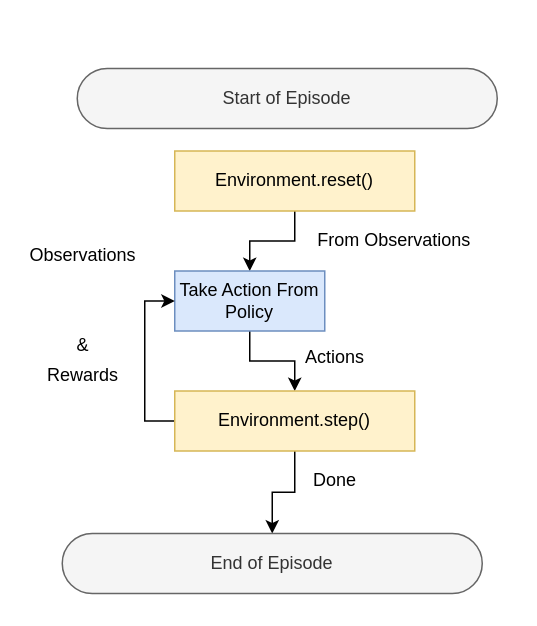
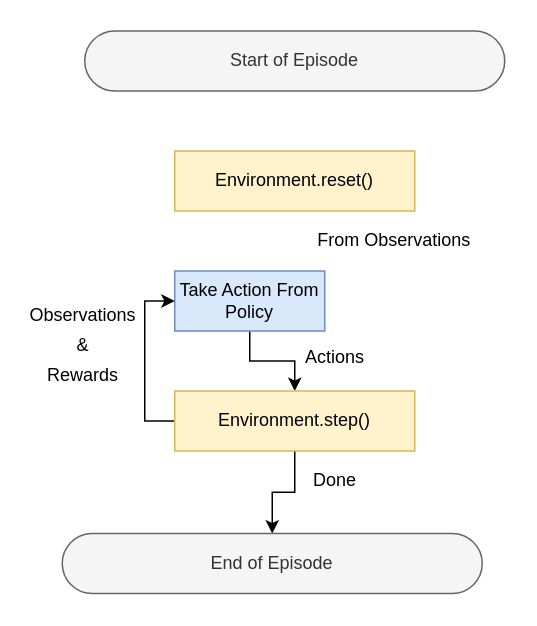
(287, 98) -> (295, 61)
(278, 241) -> none
(83, 256) -> (83, 316)
